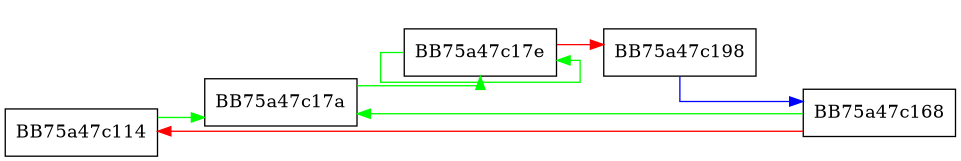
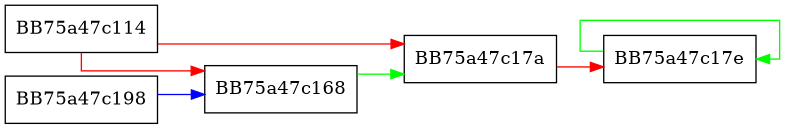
(574, 45) -> none
(419, 86) -> (574, 67)
(175, 117) -> (274, 44)
(487, 131) -> (127, 71)
